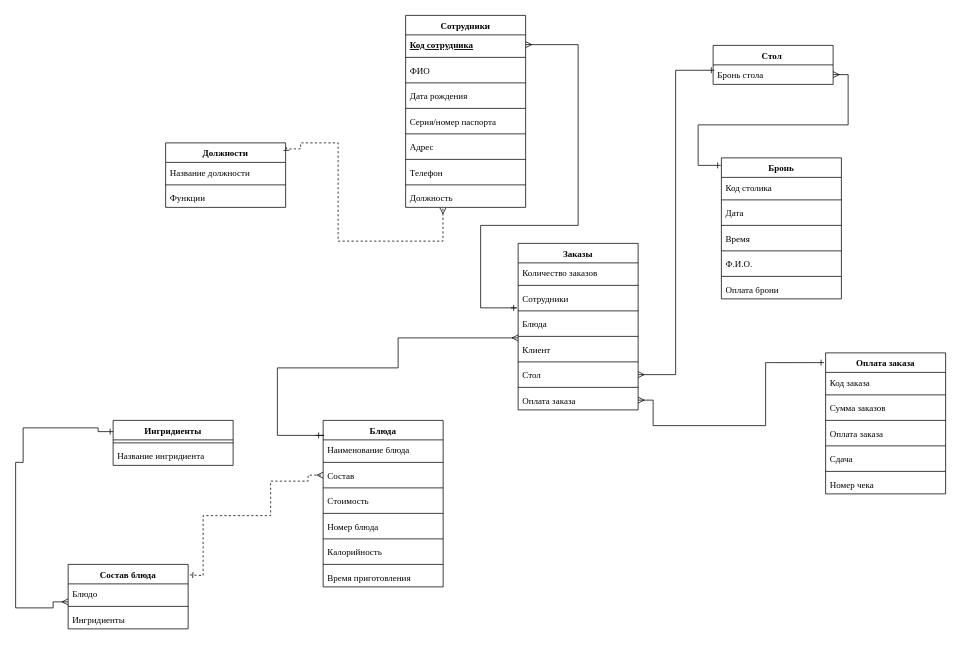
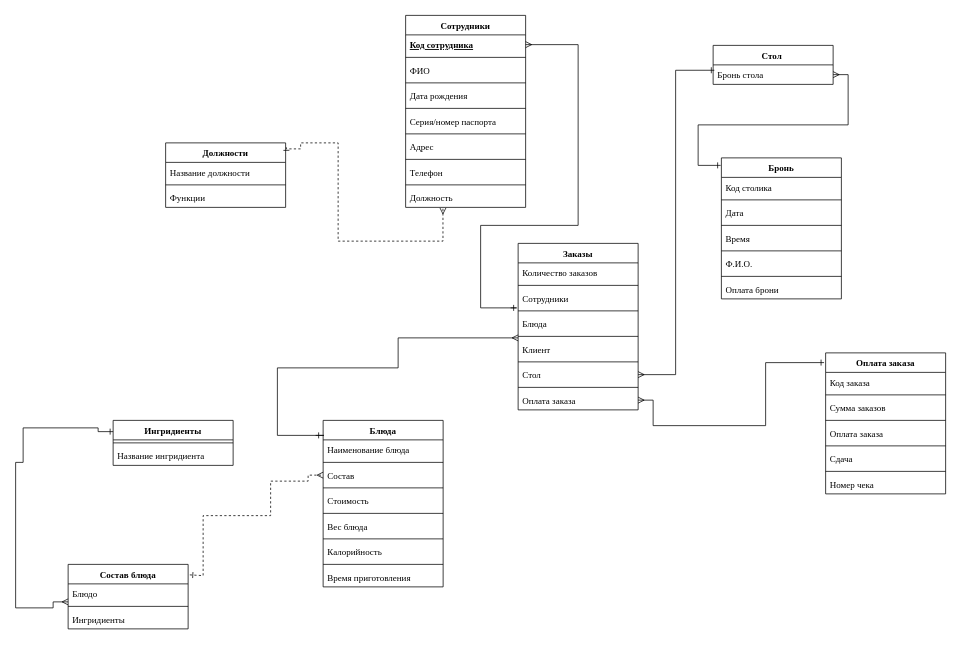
(354, 527) -> (349, 527)
